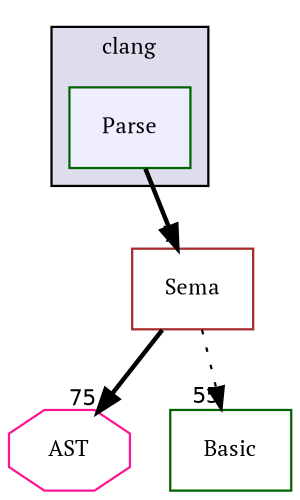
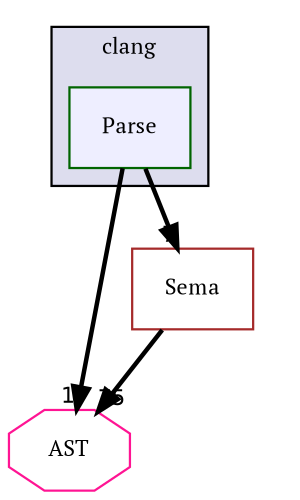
none -> (102, 277)
(231, 450) -> none
